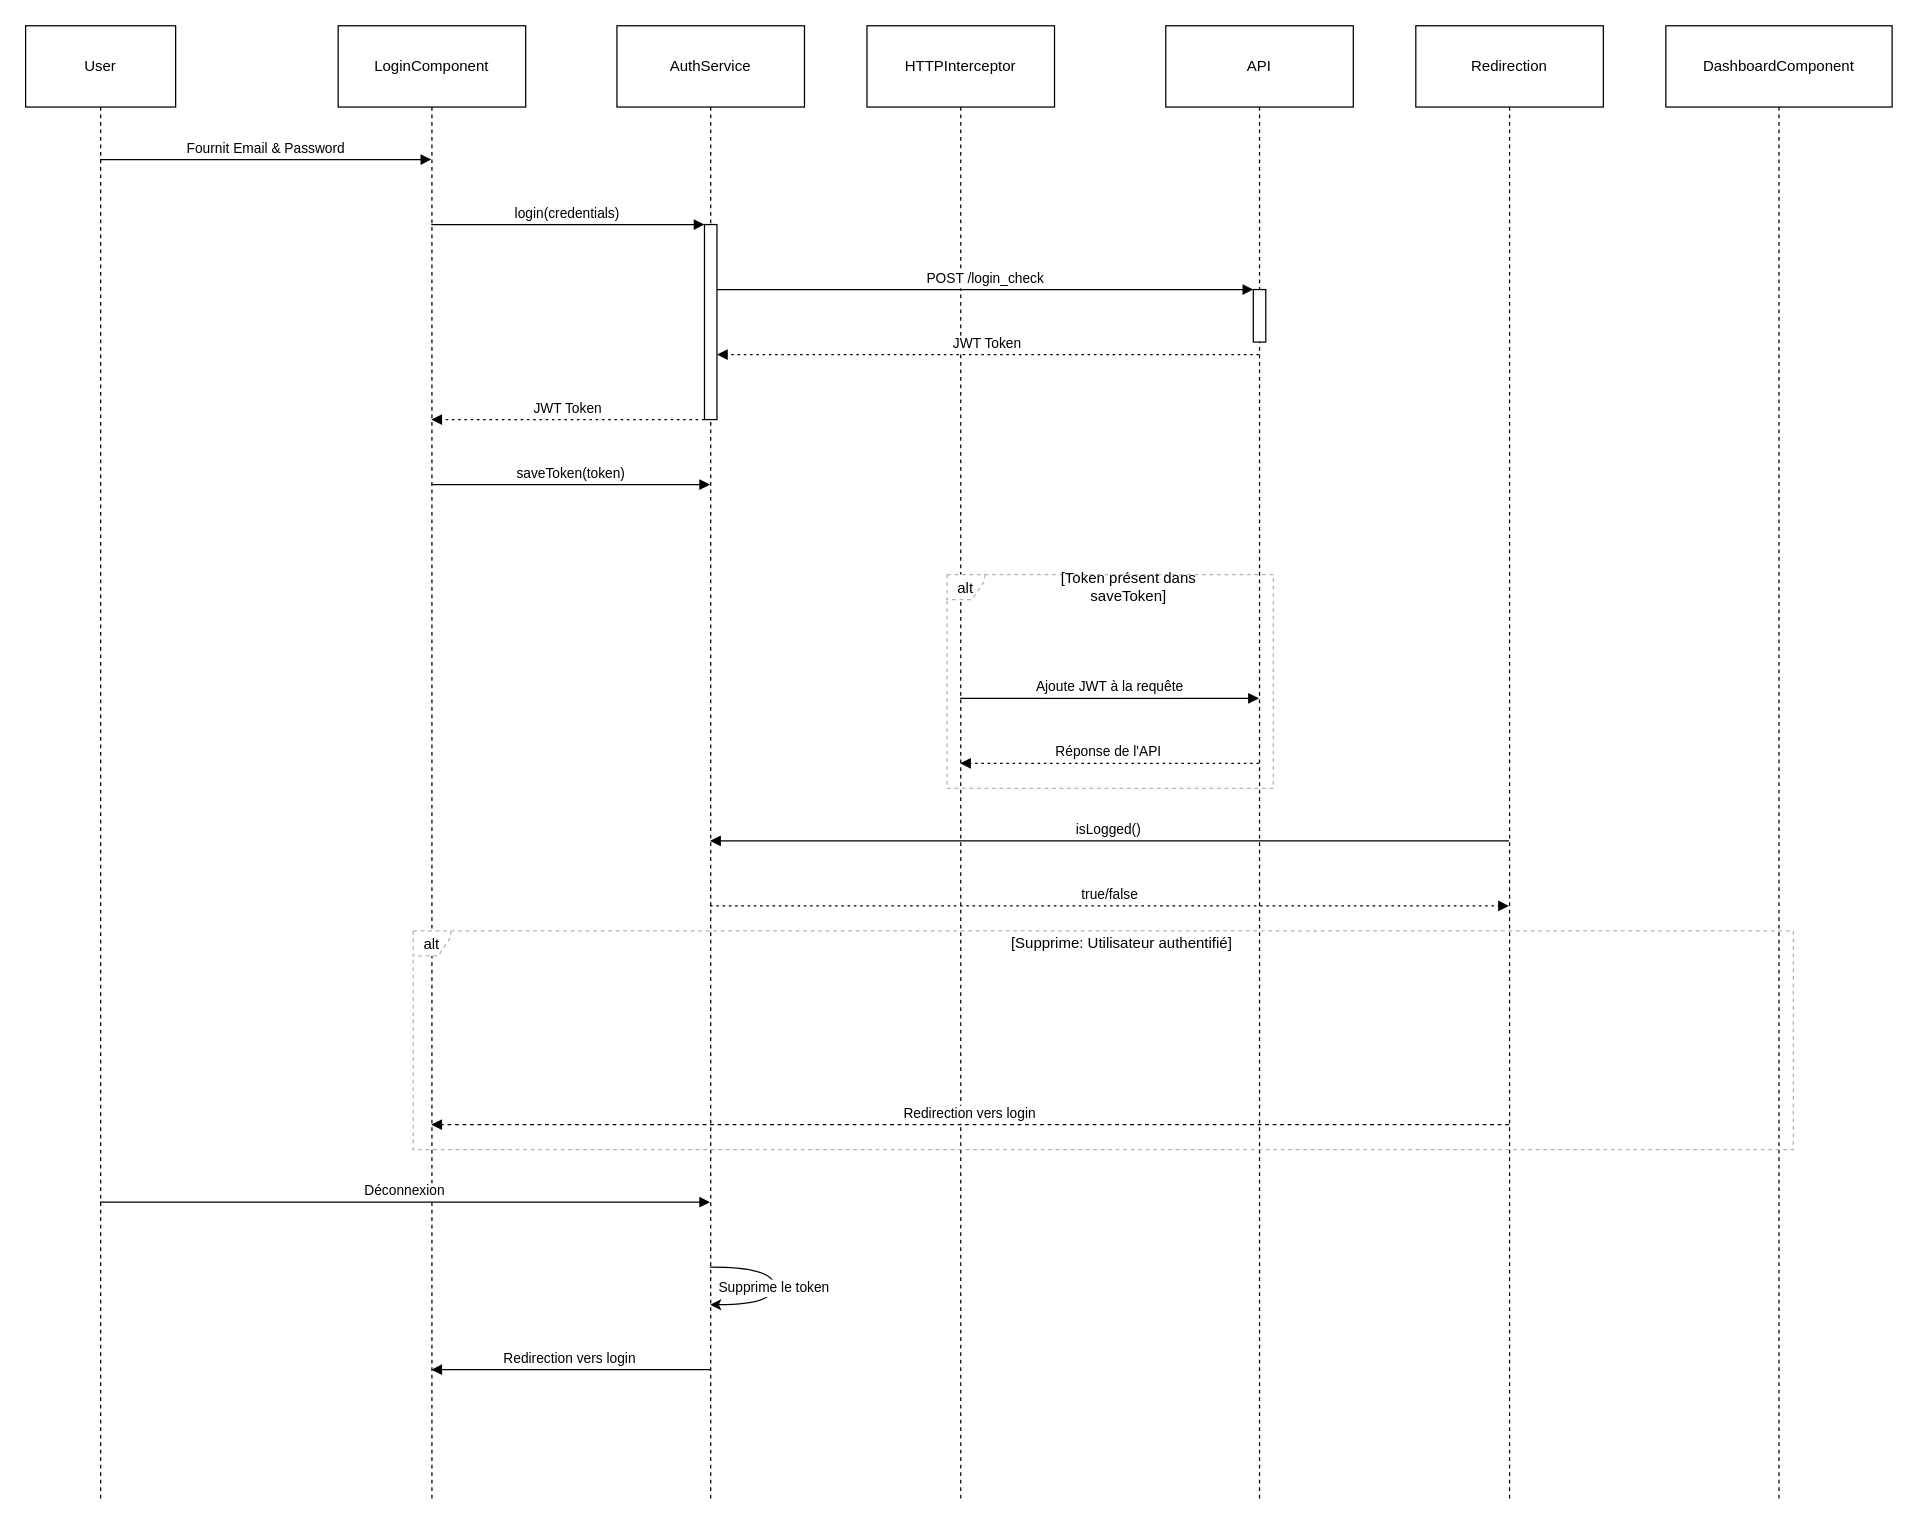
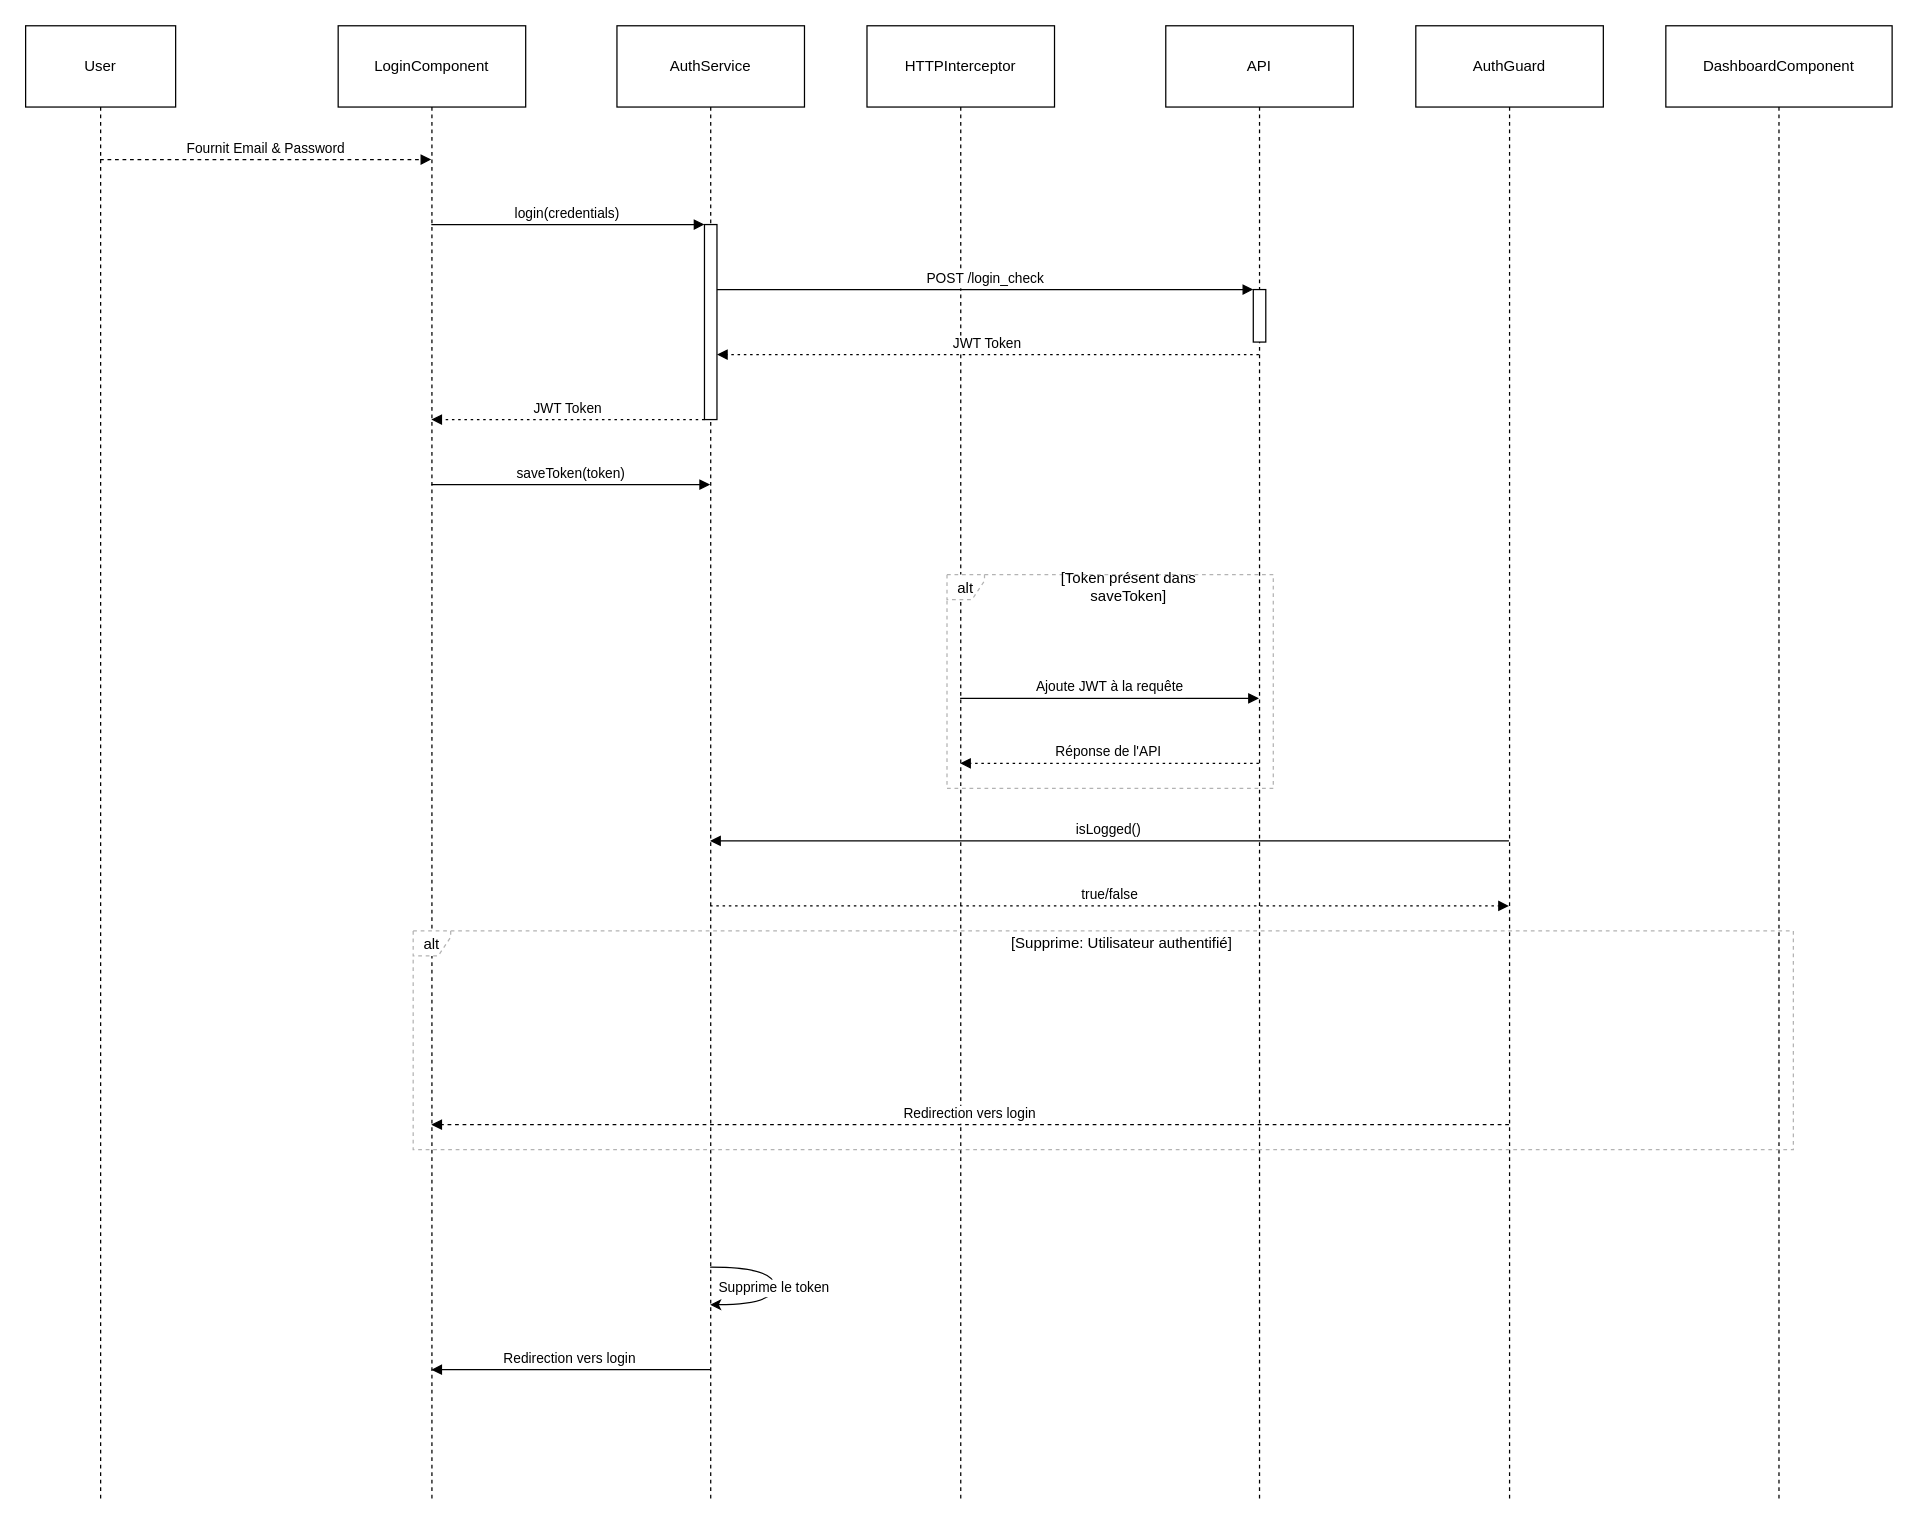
(1509, 67) -> (1509, 67)
(261, 159) -> (261, 159)
(402, 1202) -> none
